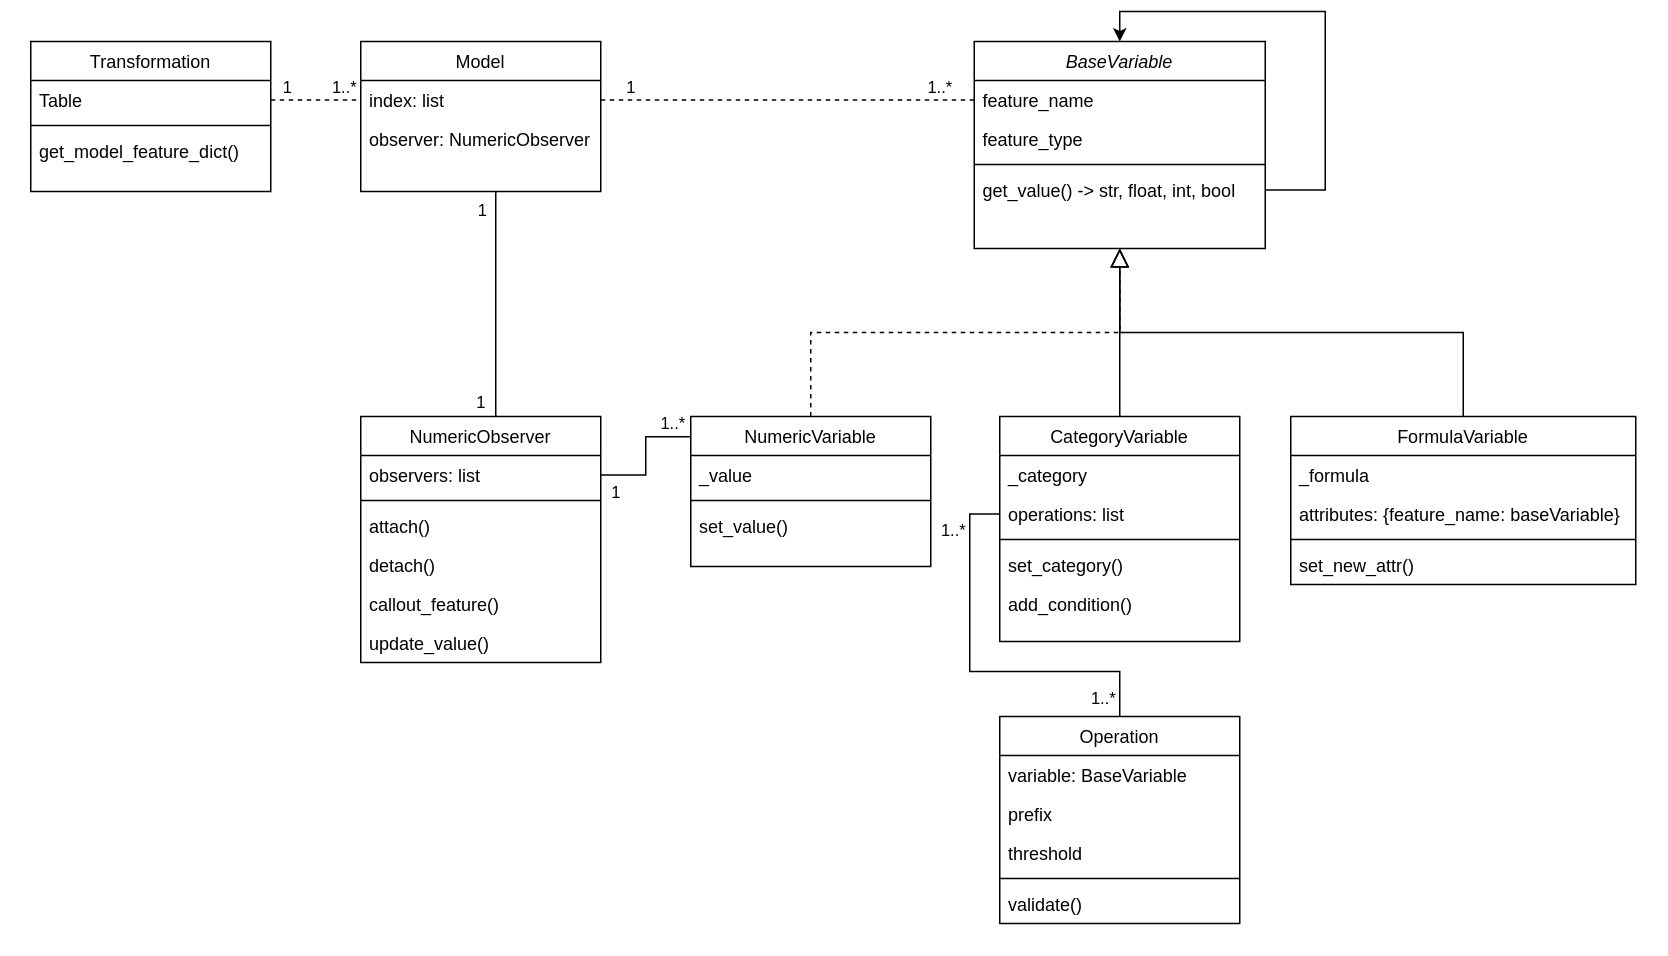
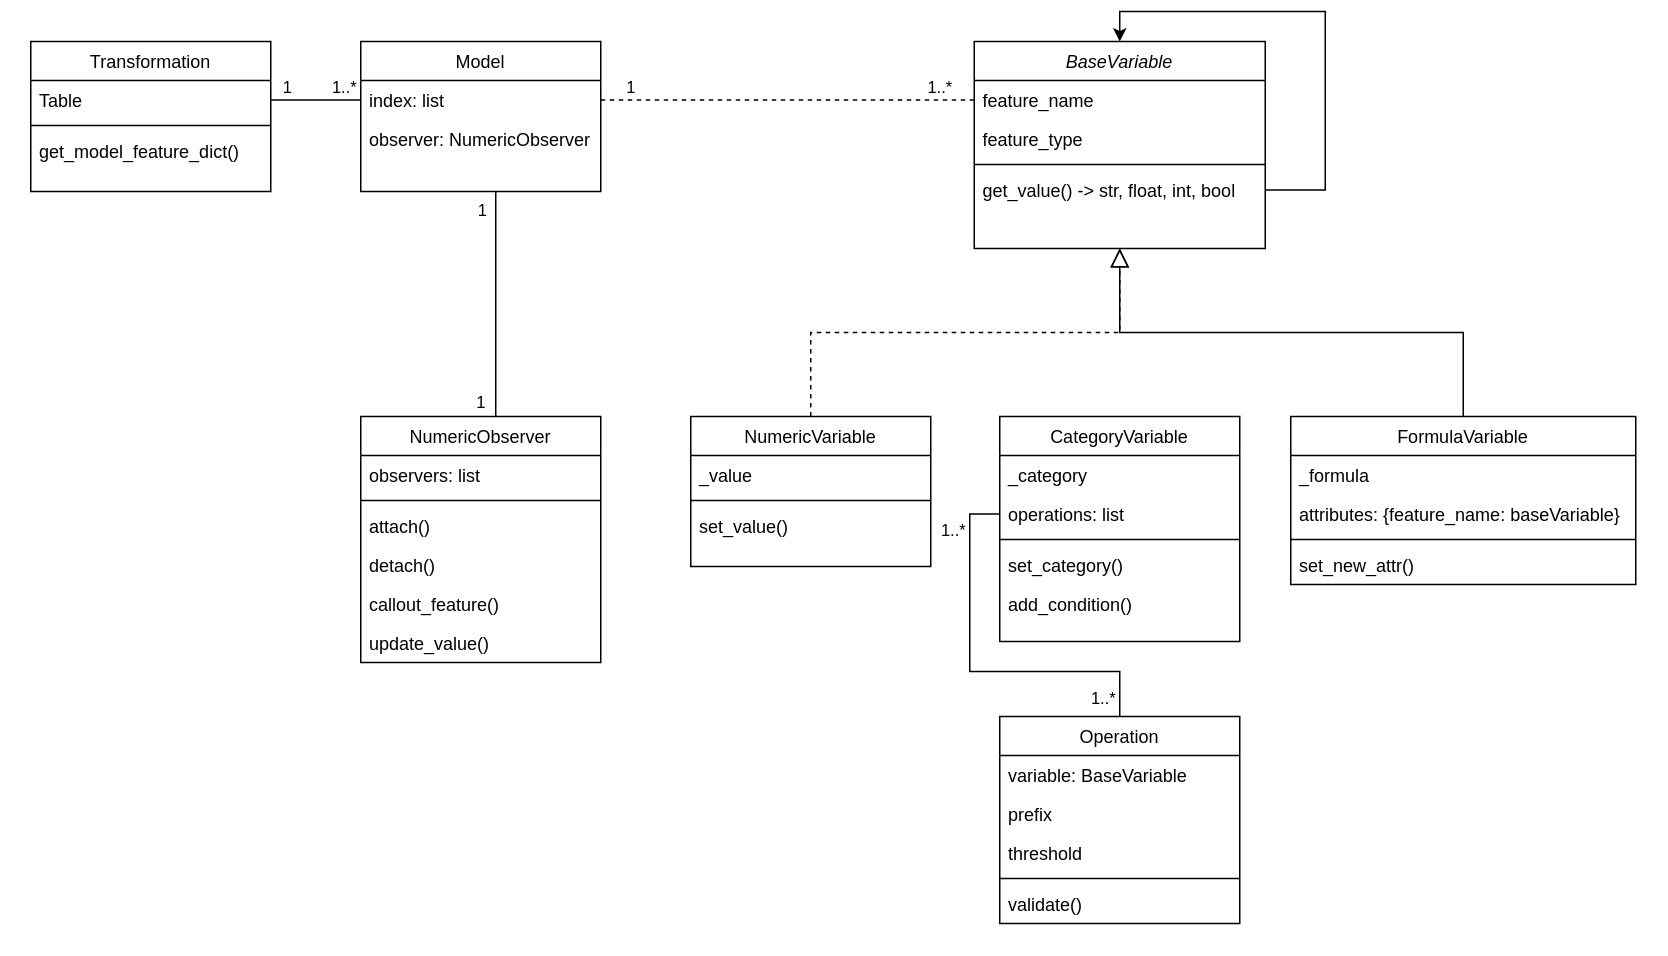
(315, 100) -> (315, 100)
(1120, 375) -> none
(646, 456) -> none
